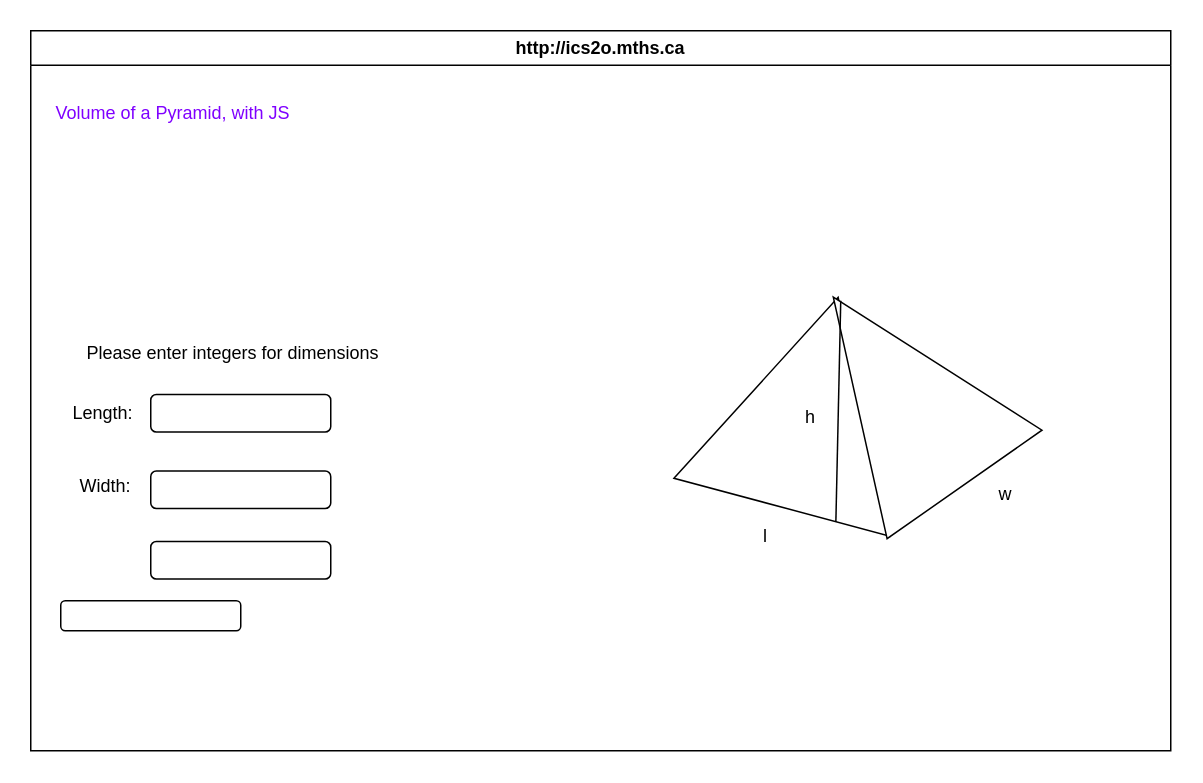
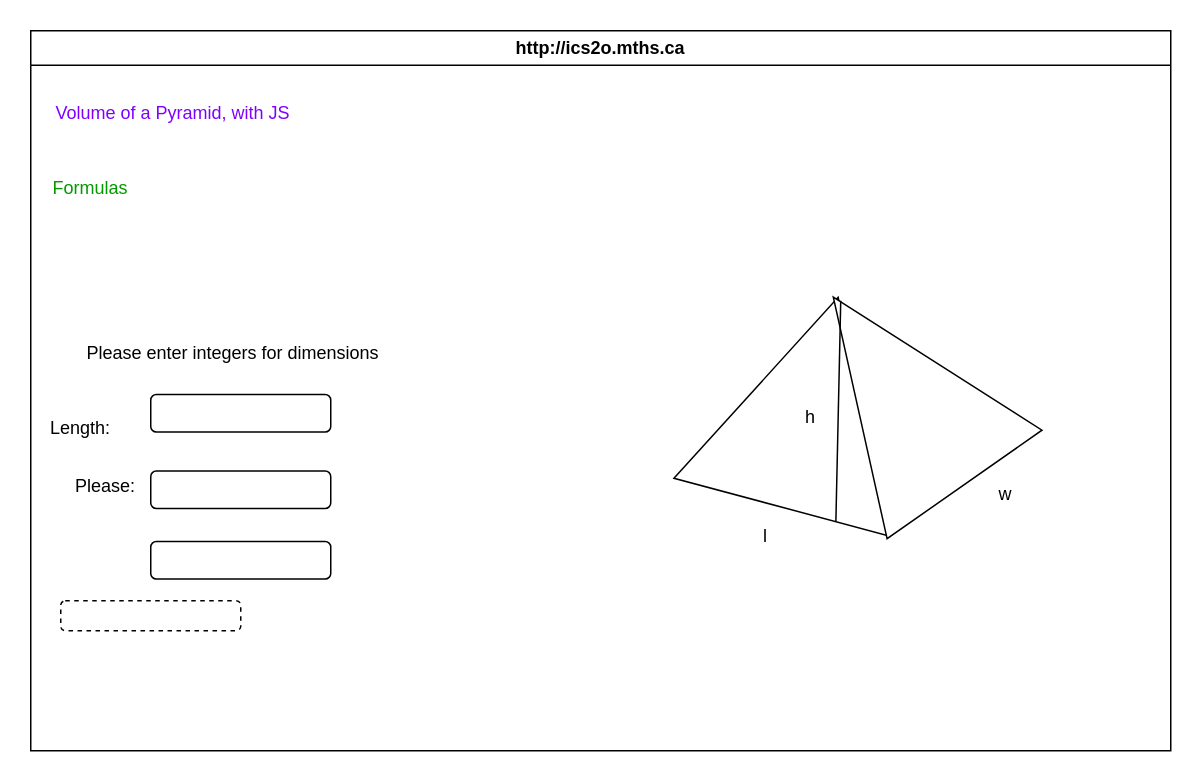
none -> (91, 188)
(106, 413) -> (83, 428)
(106, 487) -> (106, 487)
(151, 616) -> (151, 616)
